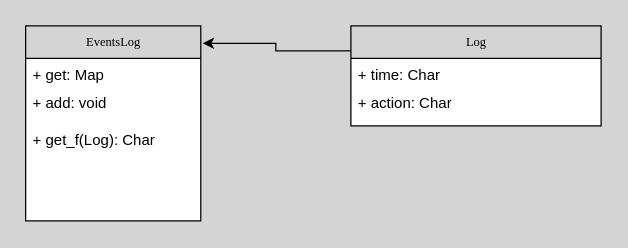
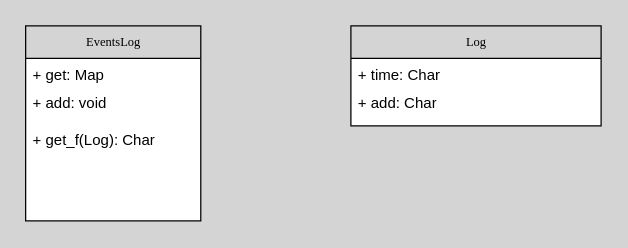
(276, 51) -> none
(409, 103) -> (398, 103)
